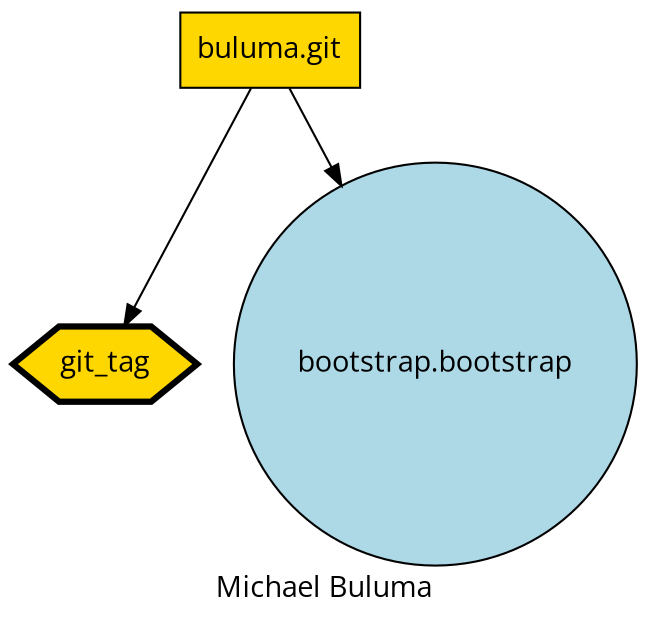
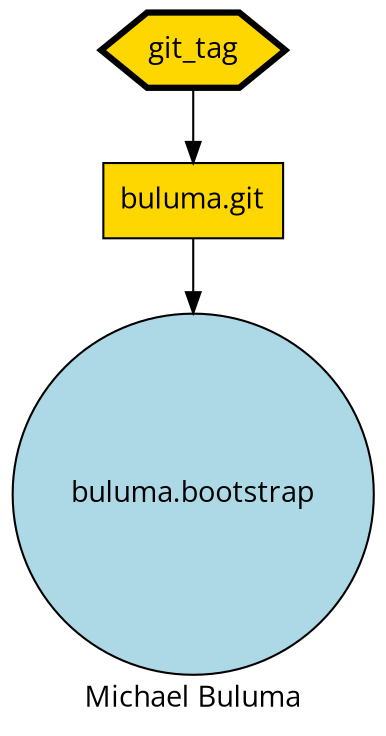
(193, 198) -> (193, 115)
(435, 364) -> (193, 494)
